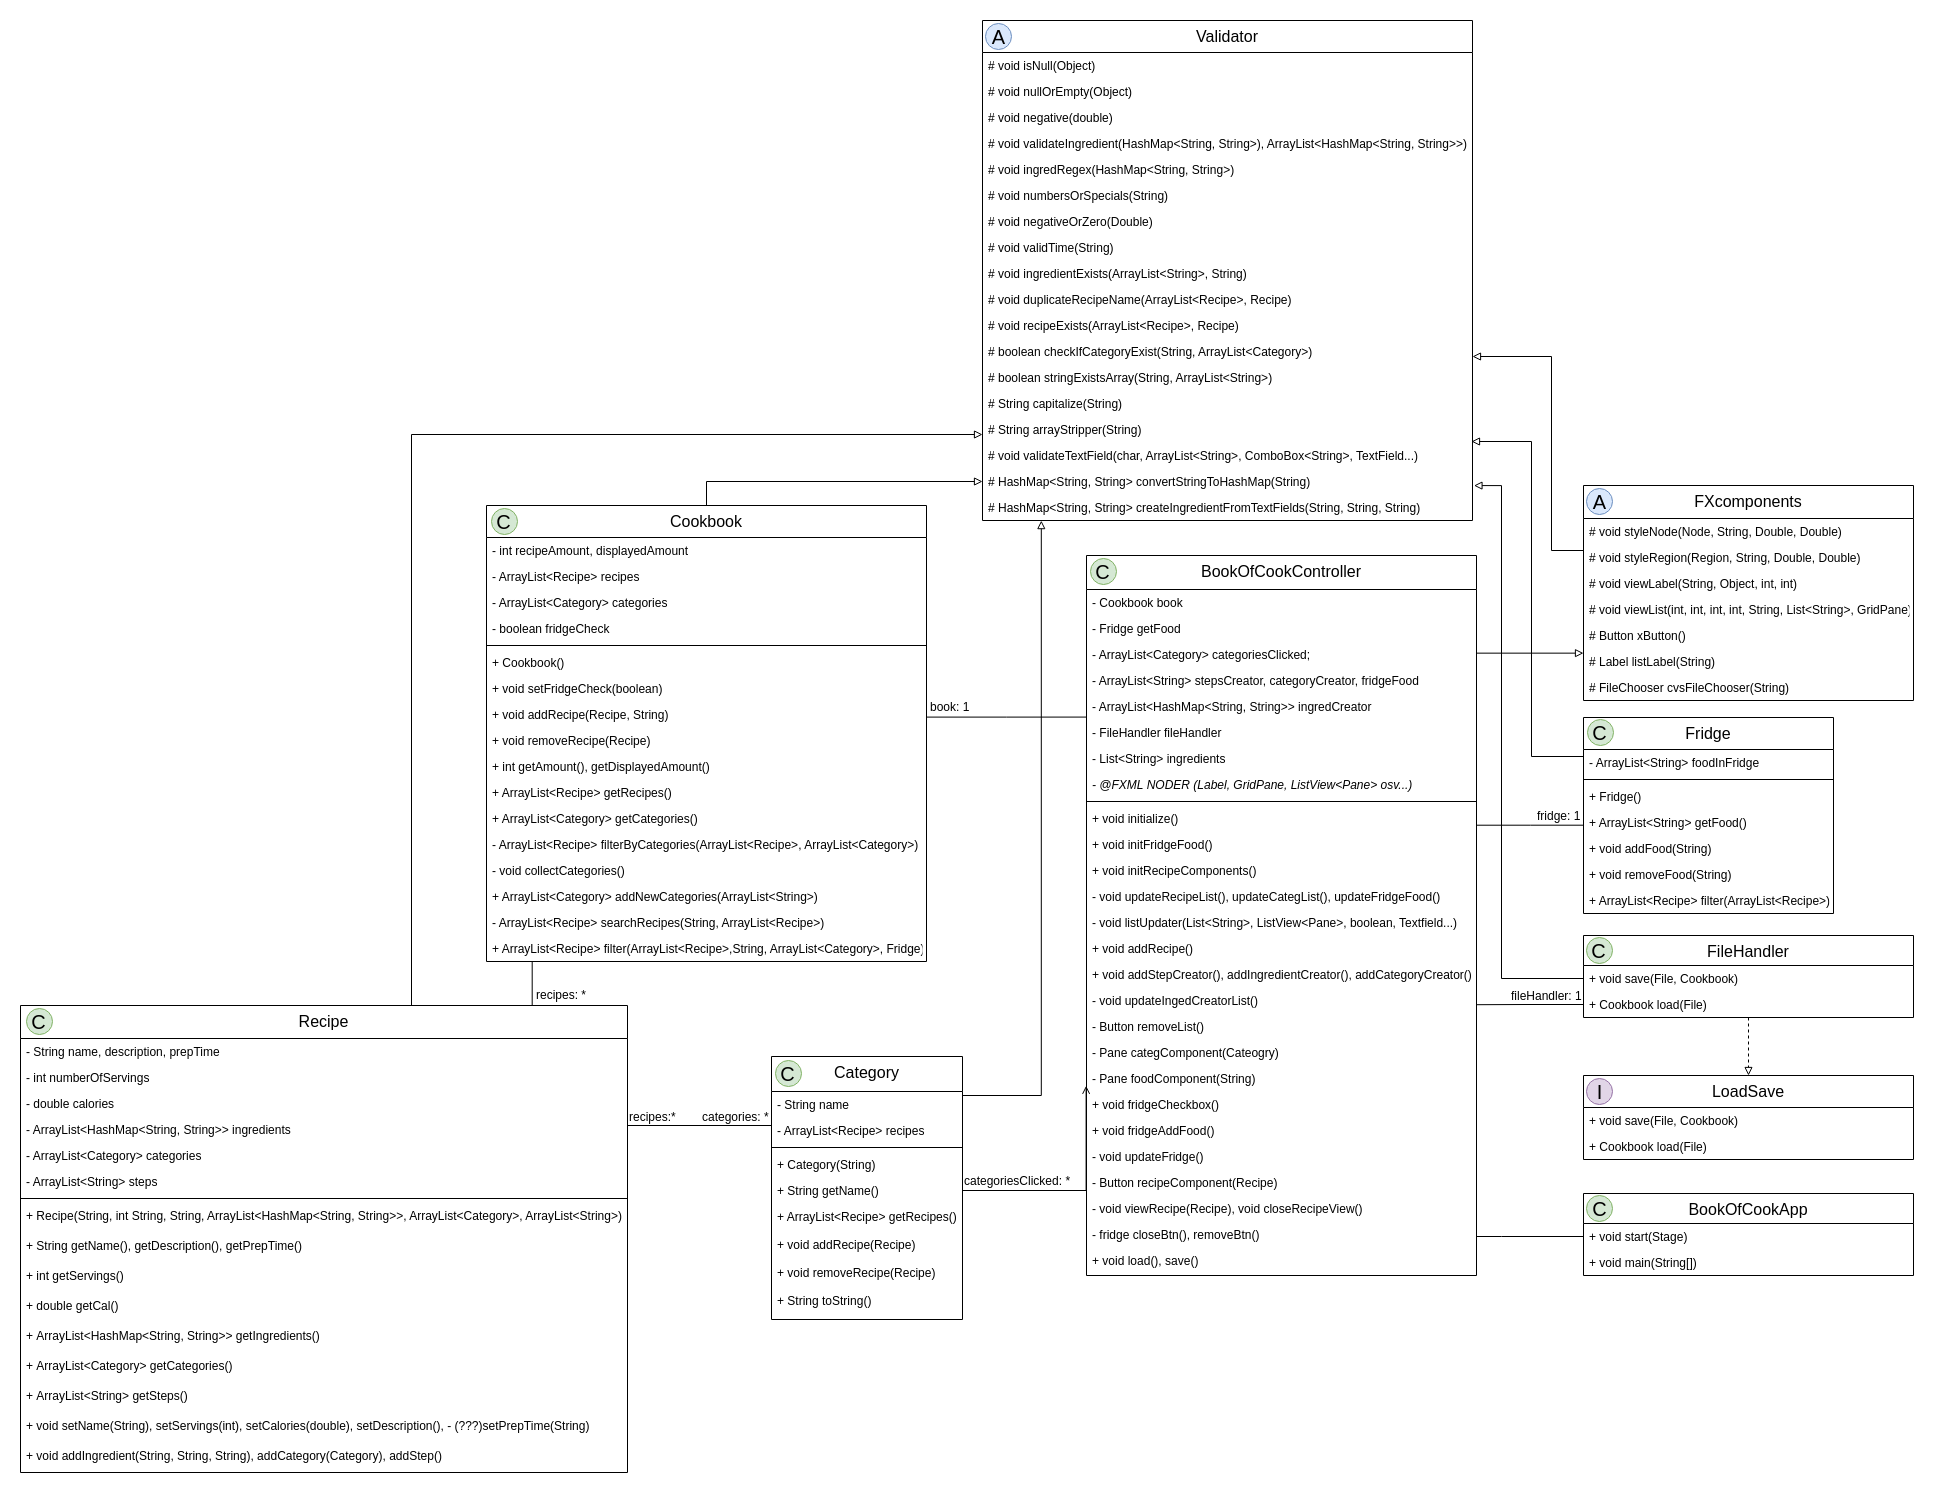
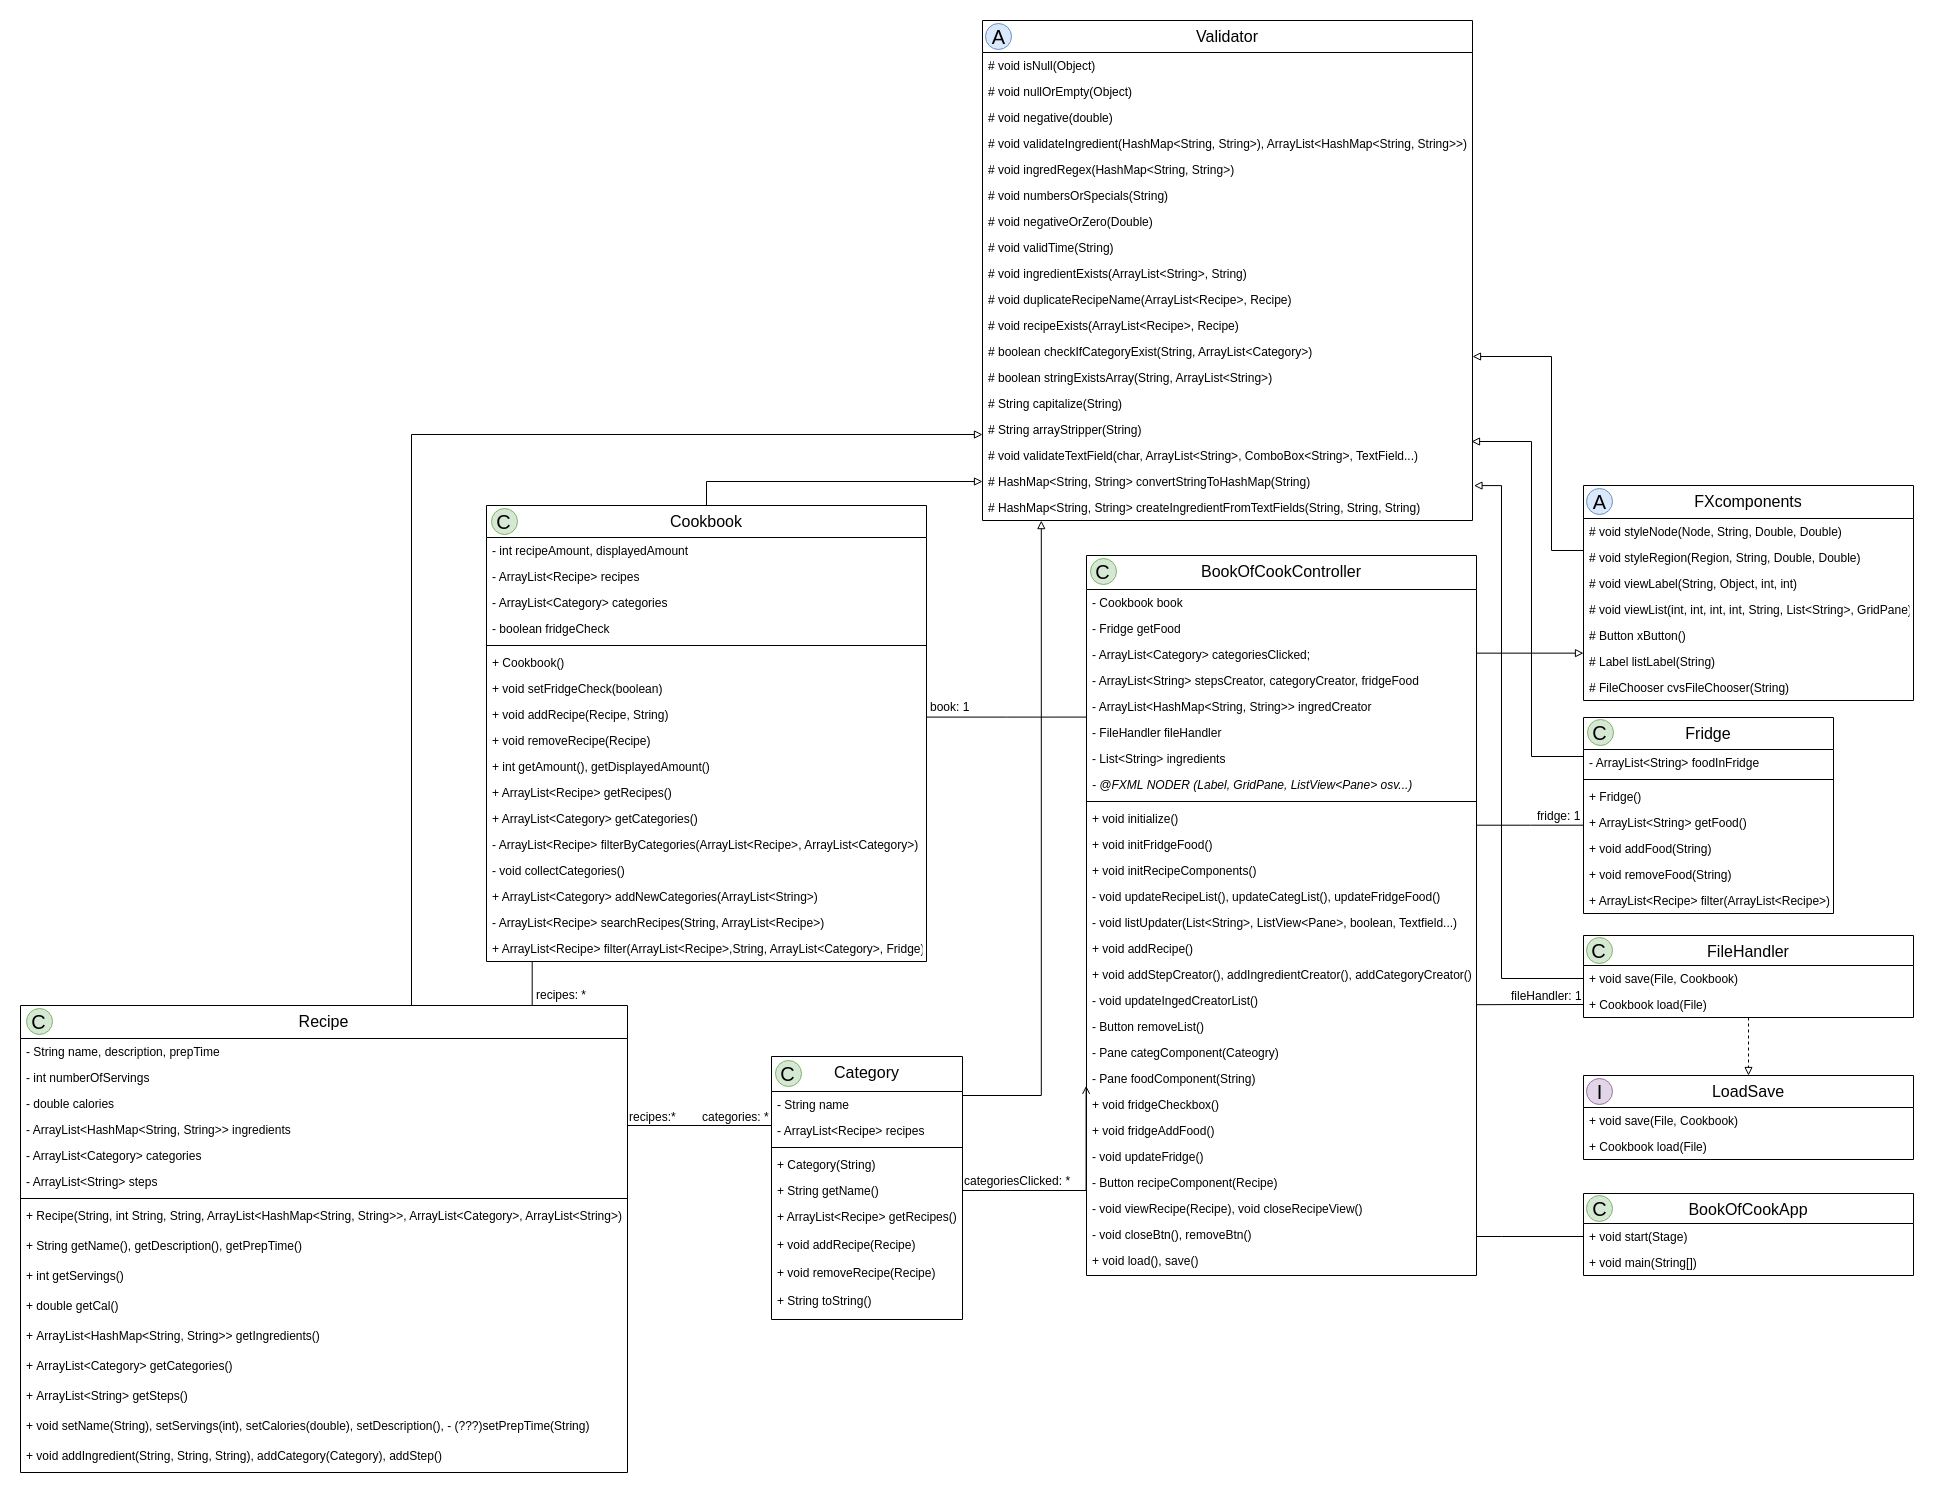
(1190, 1235) -> (1183, 1235)
